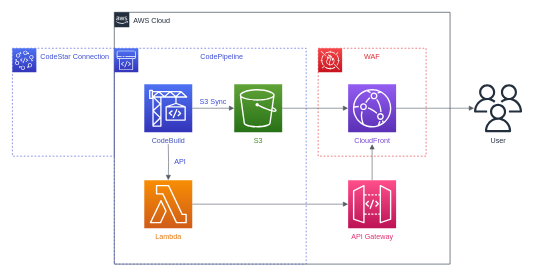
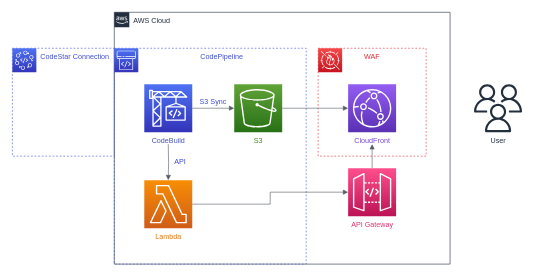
(467, 108) -> none
(372, 204) -> (372, 192)
